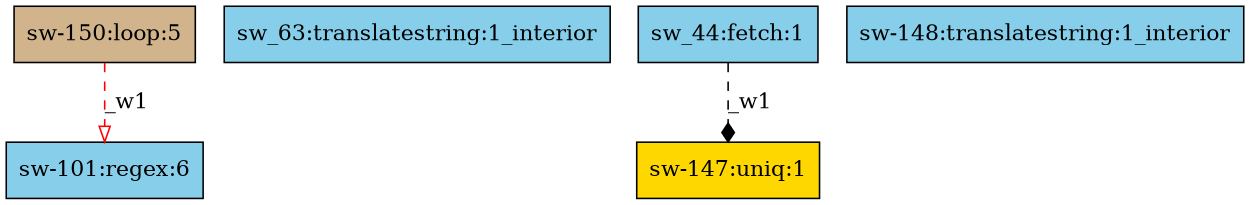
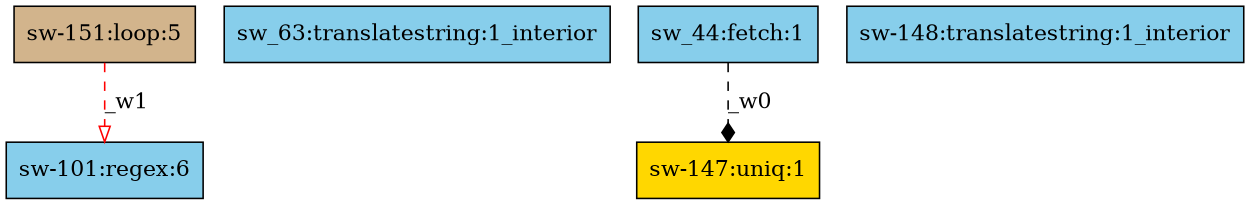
(105, 34) -> (105, 34)
(750, 102) -> (750, 102)
